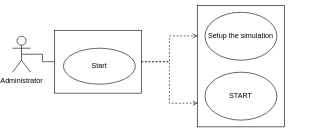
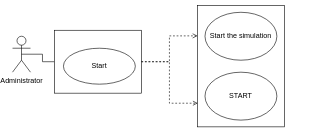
(241, 36) -> (241, 36)
